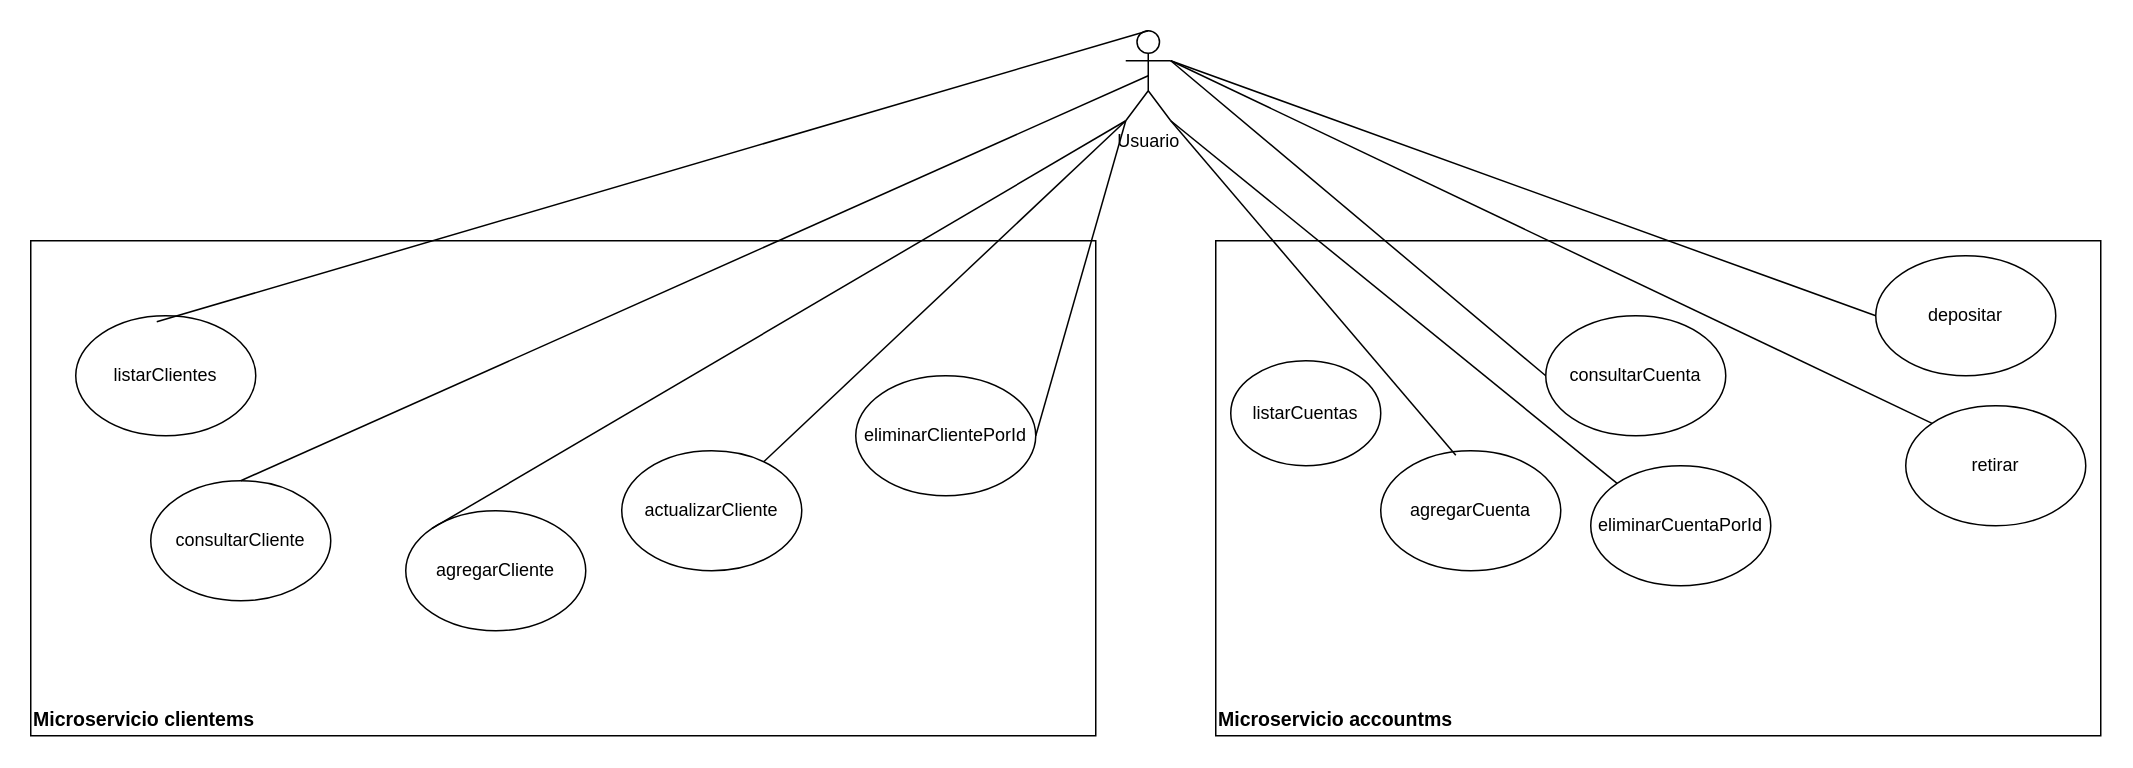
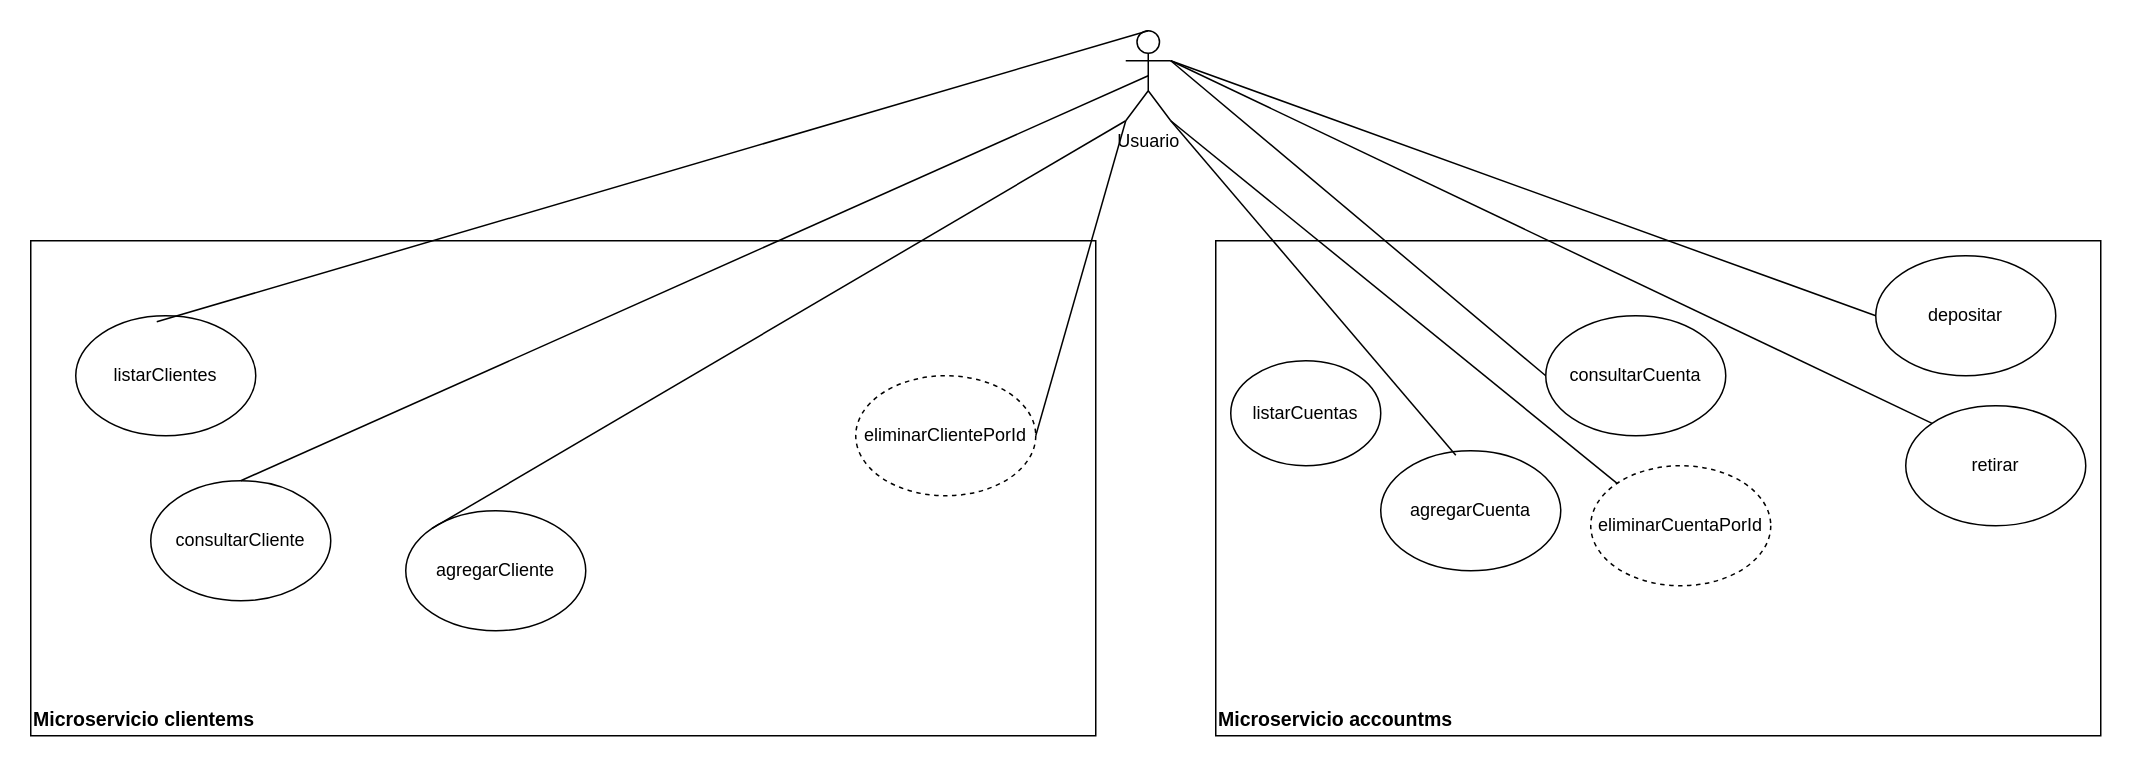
(942, 294) -> none
(946, 436) -> (946, 436)
(712, 511) -> none
(1681, 526) -> (1681, 526)
